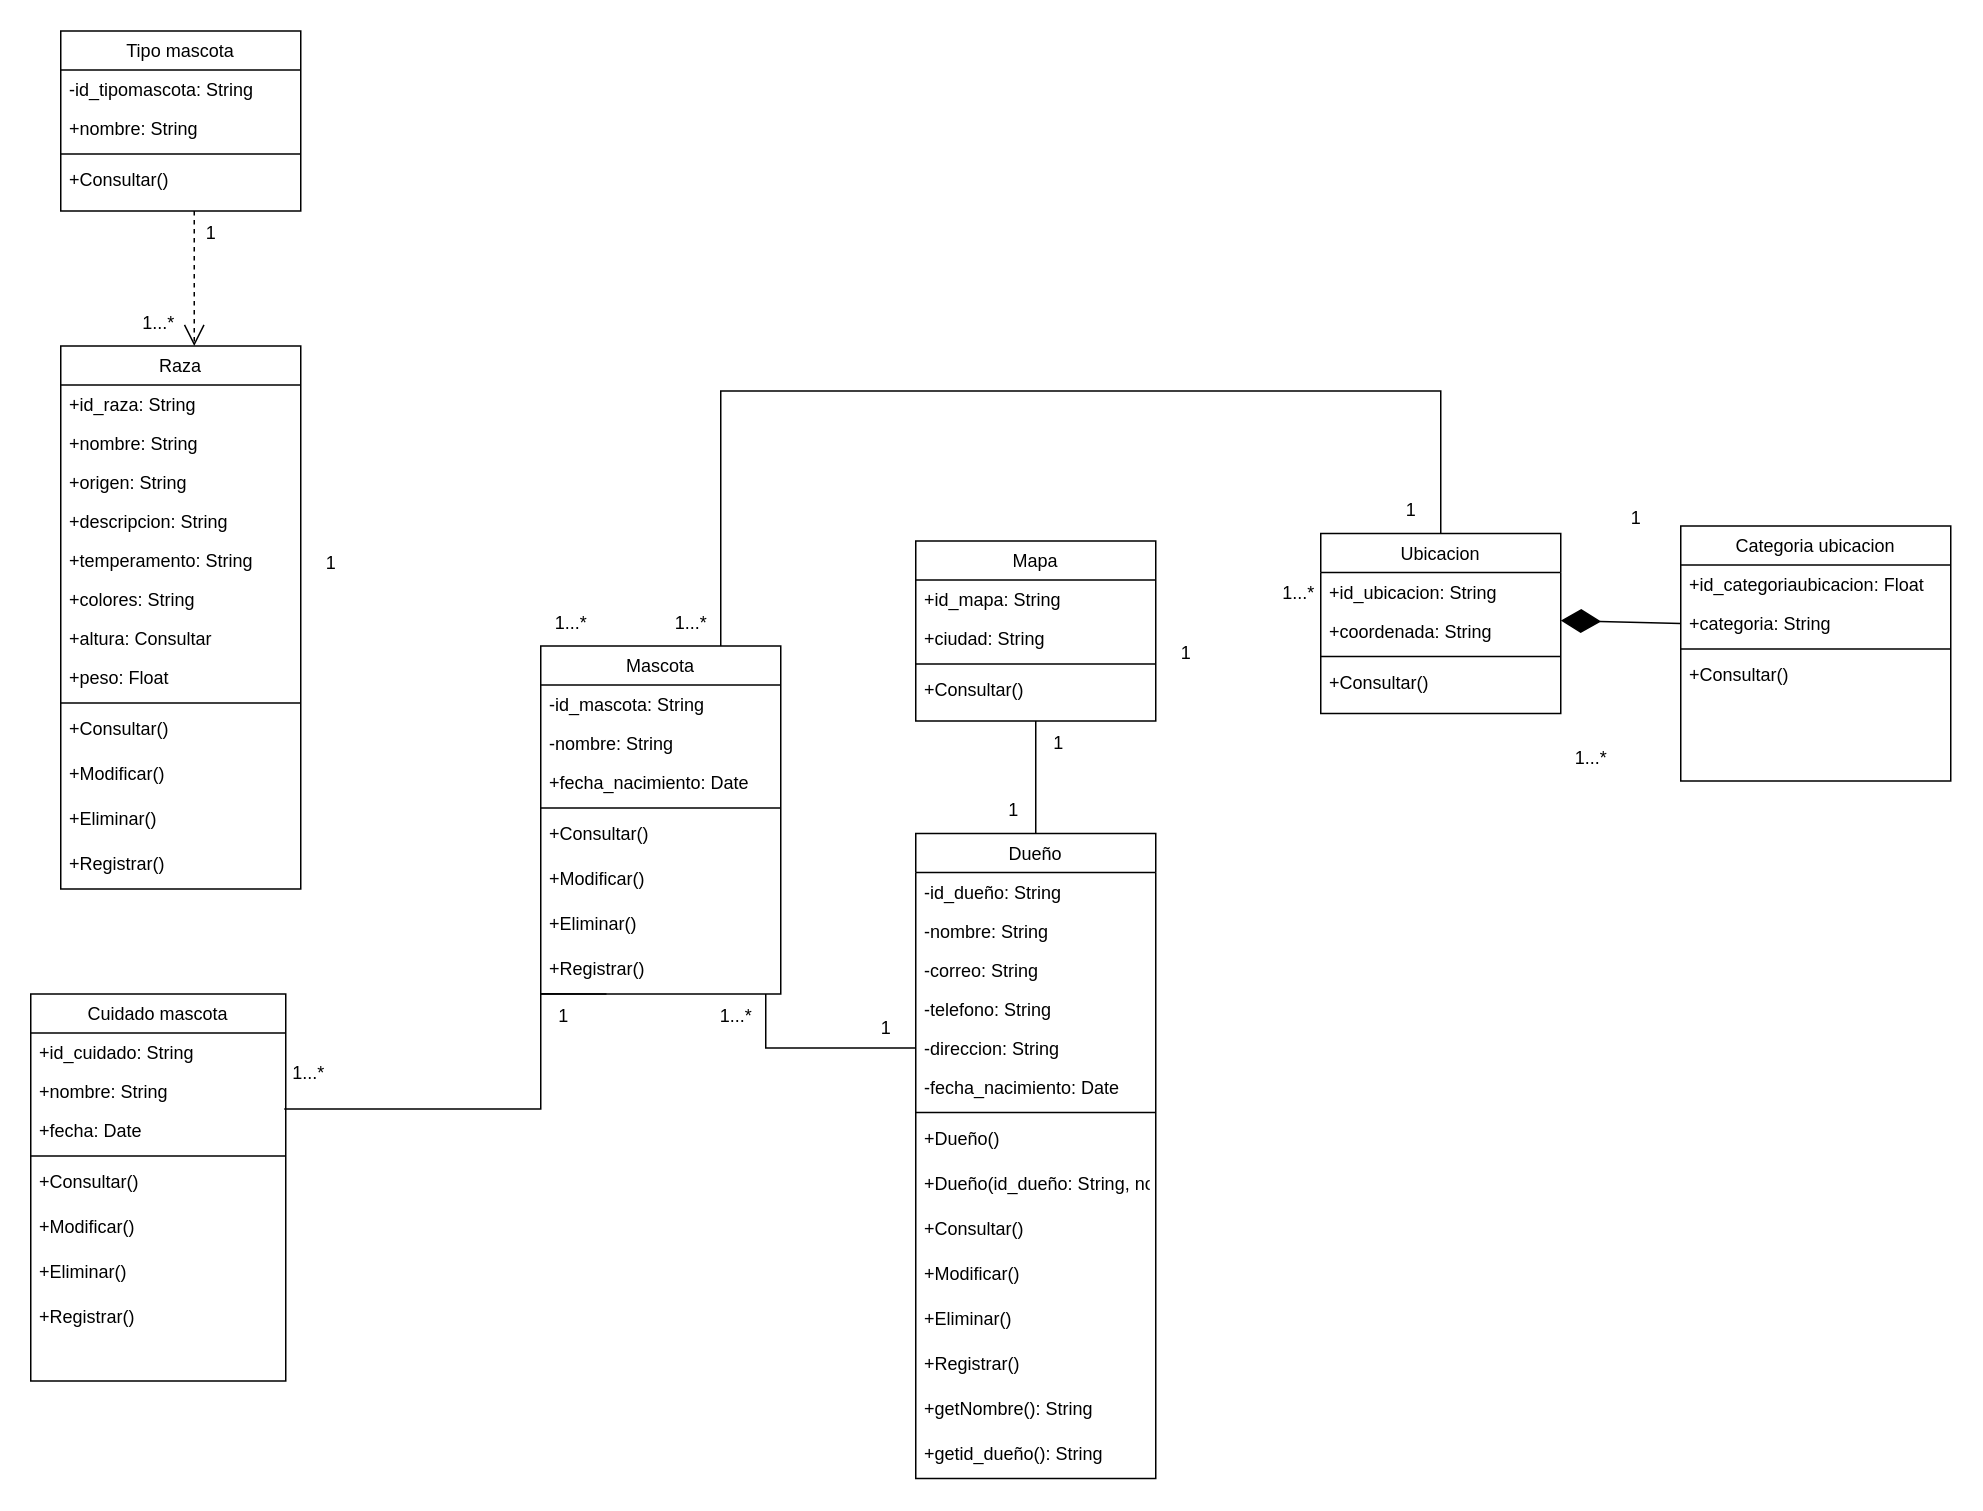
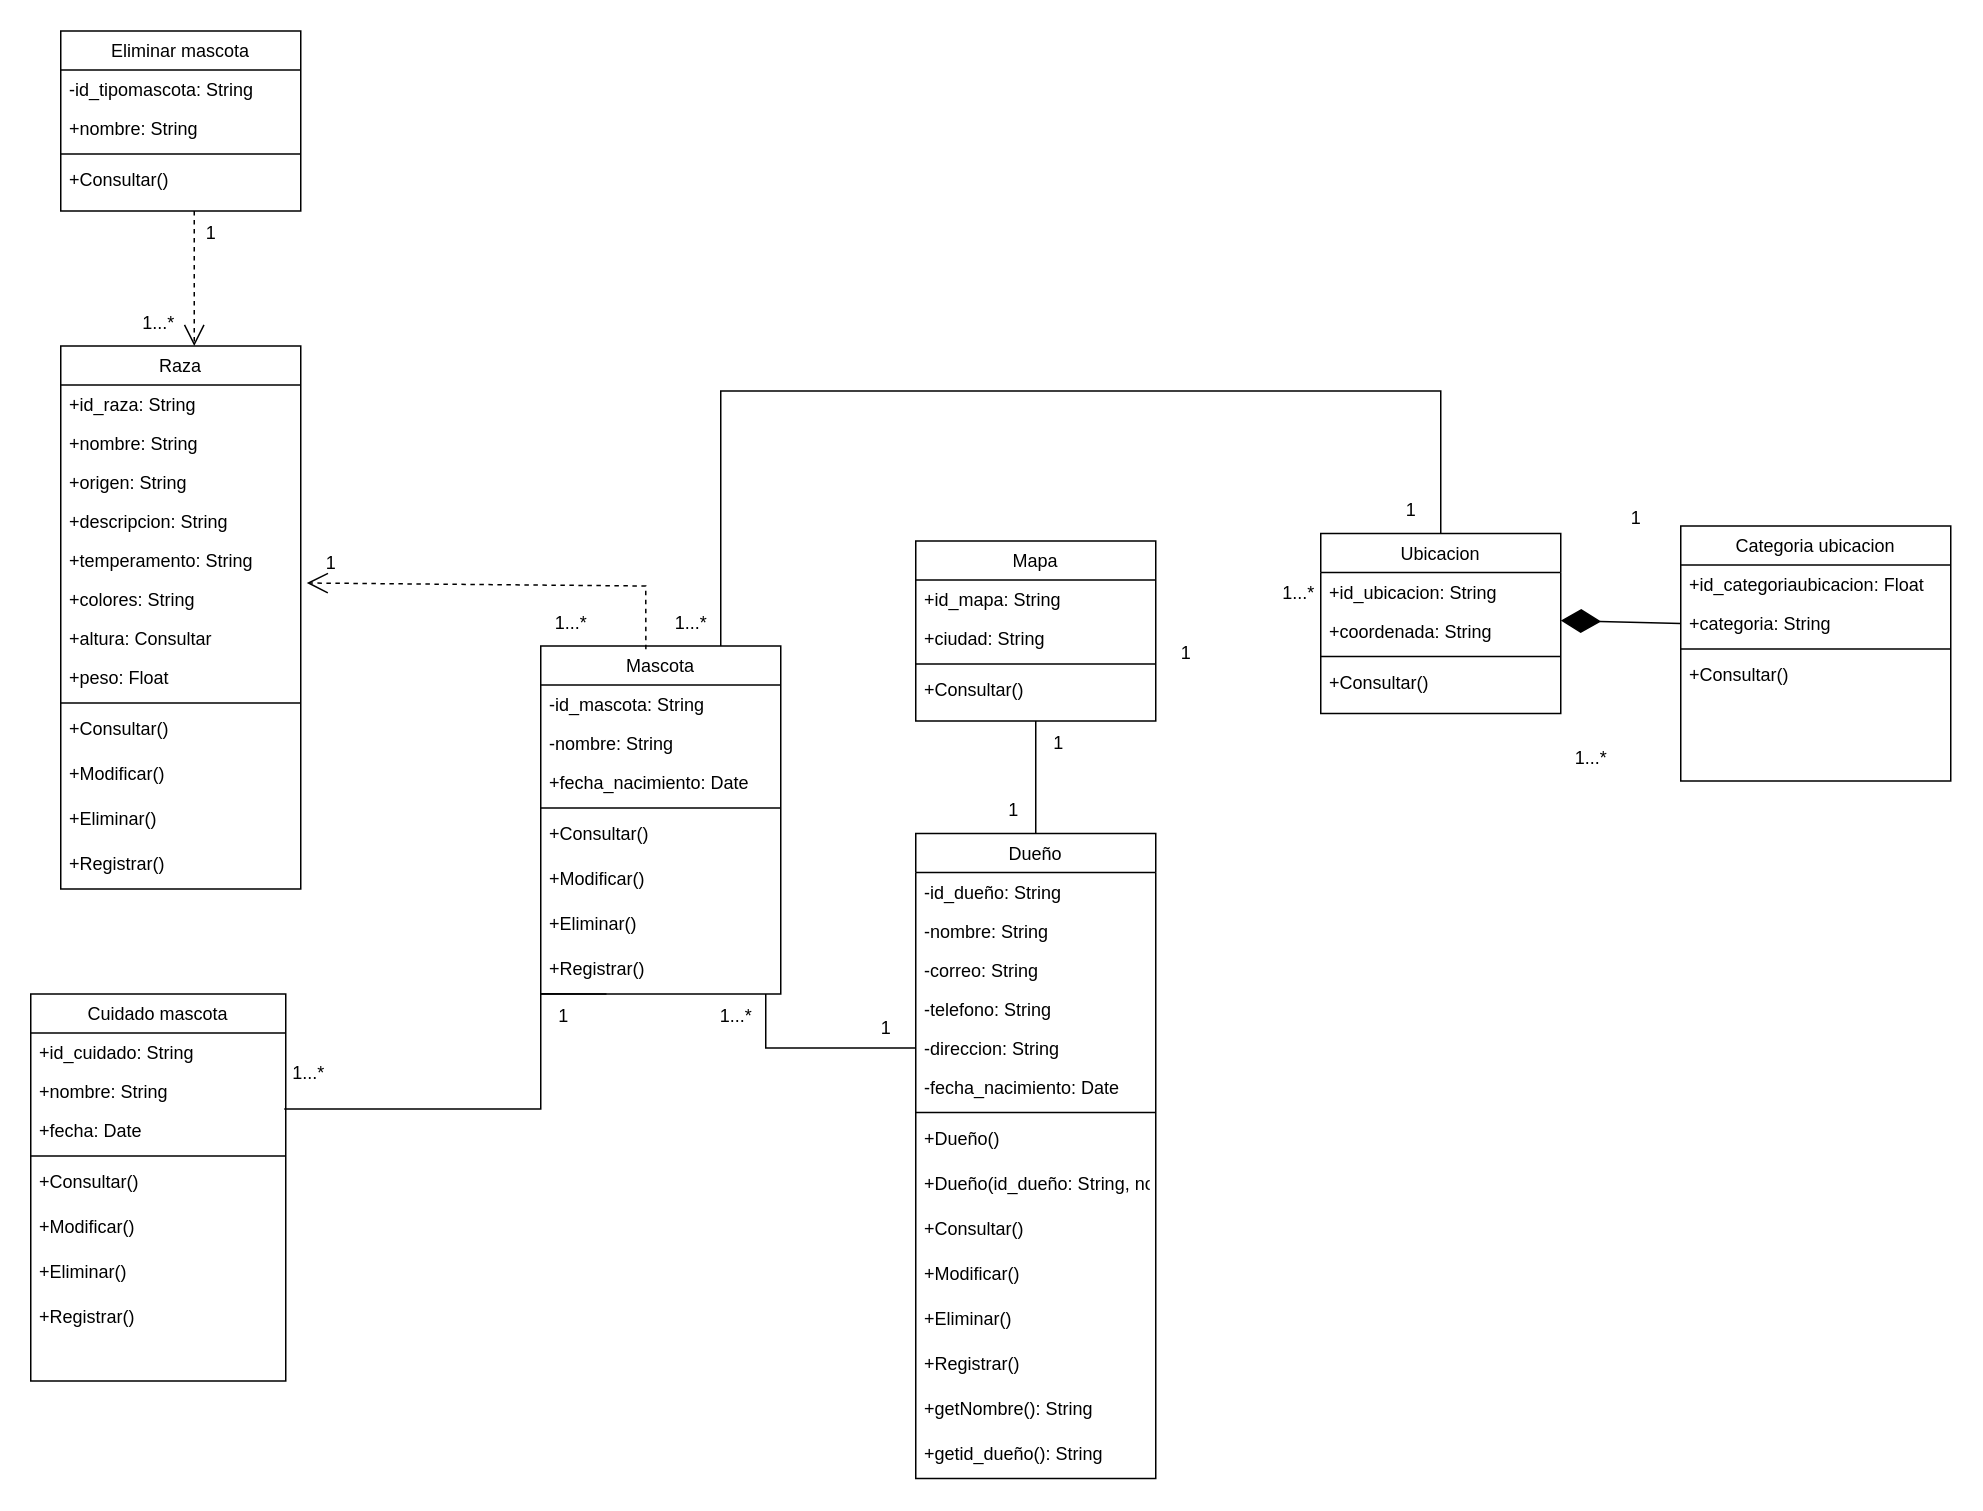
(180, 51) -> (180, 51)
none -> (509, 585)
